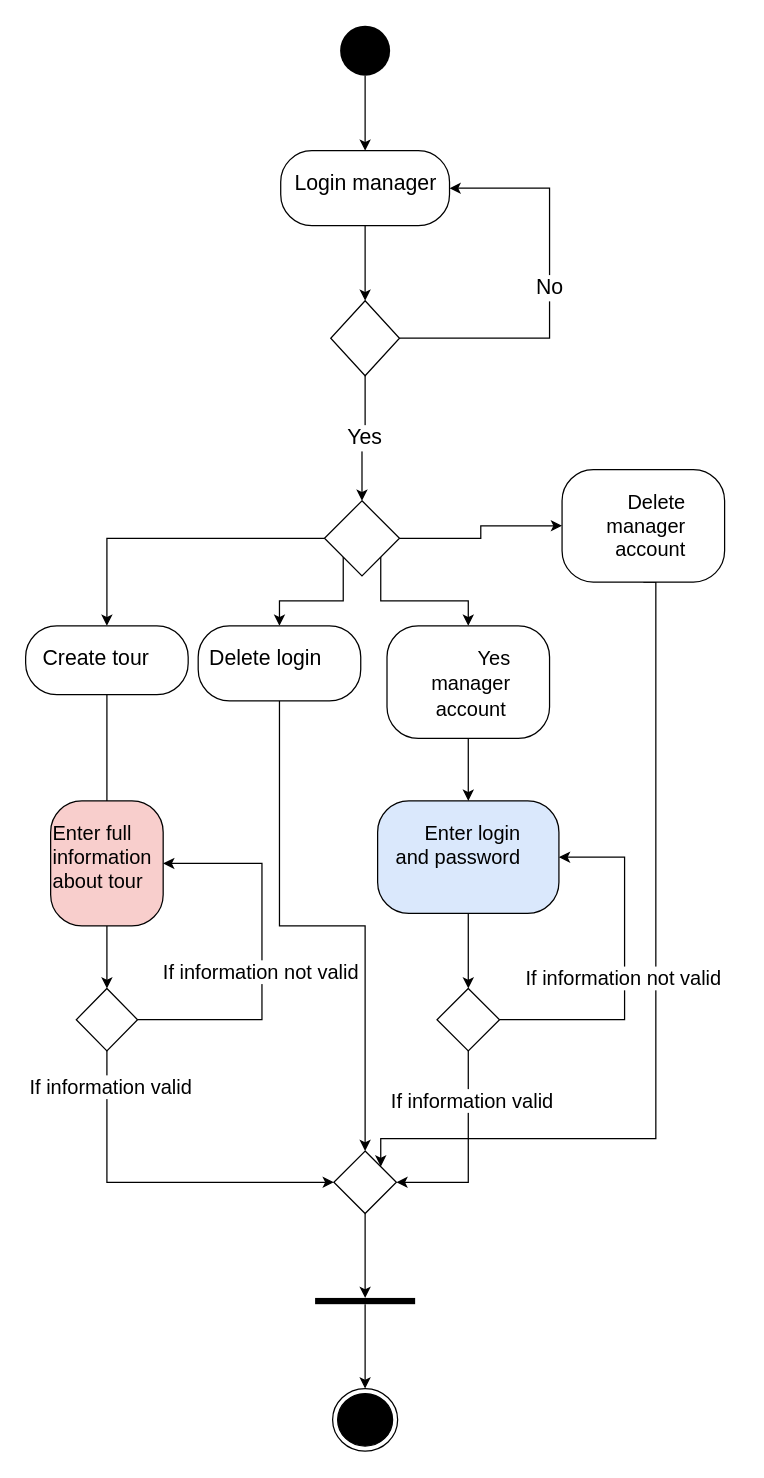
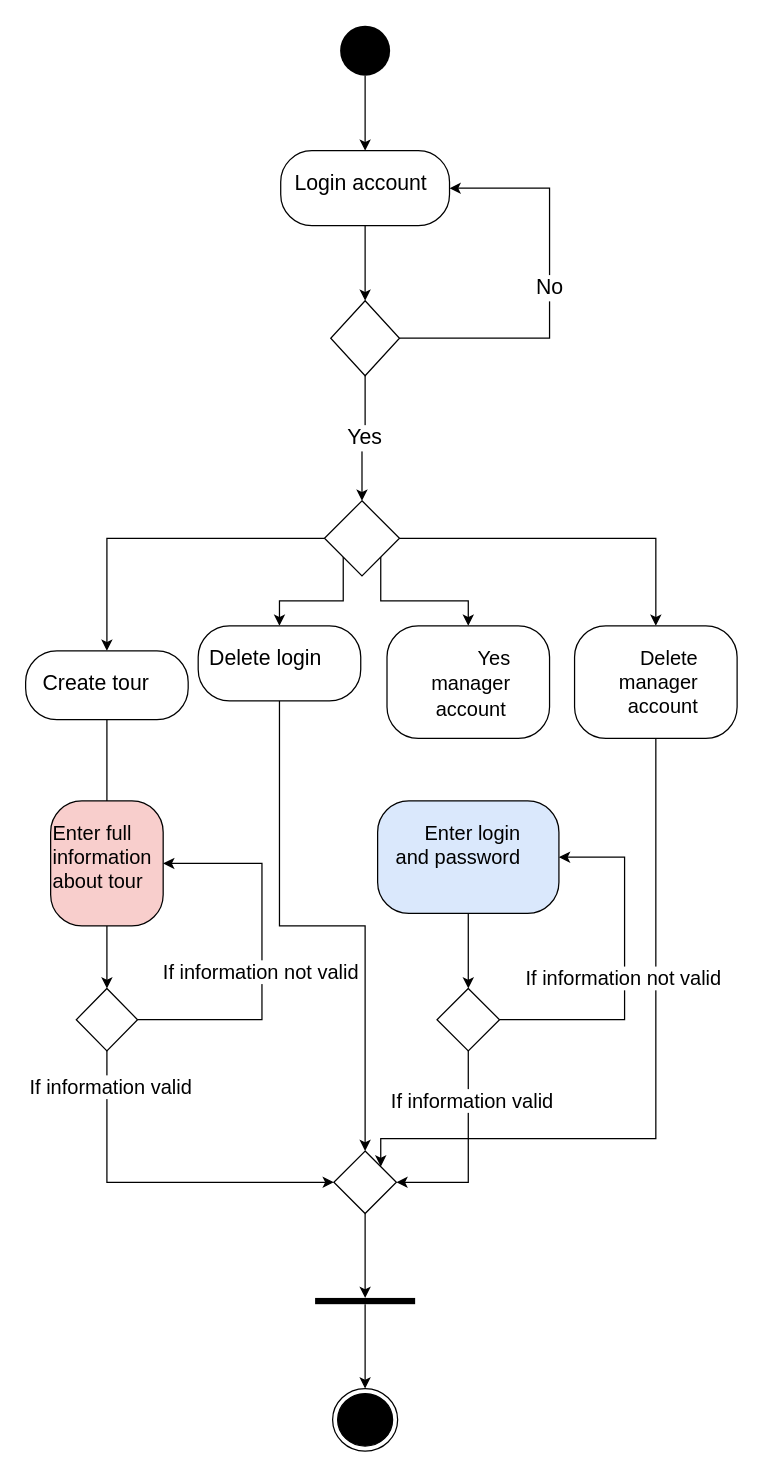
(334, 181) -> (334, 181)
(643, 526) -> (656, 682)
(107, 660) -> (107, 685)
(468, 765) -> none
